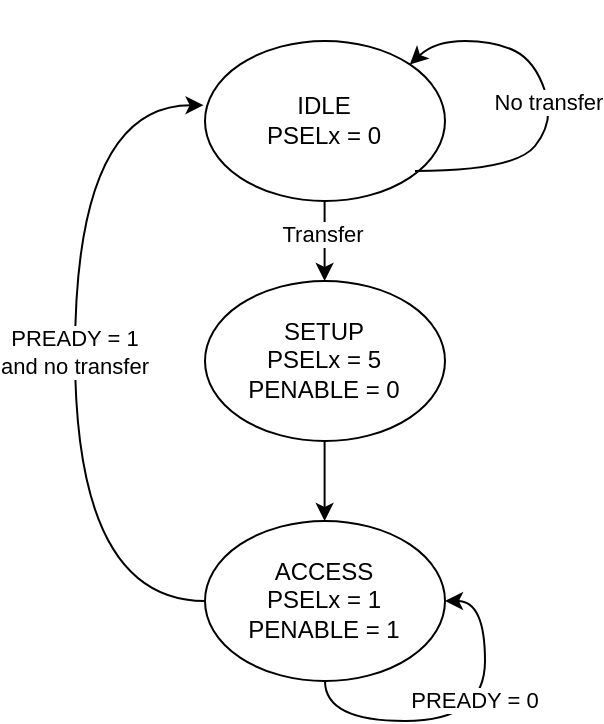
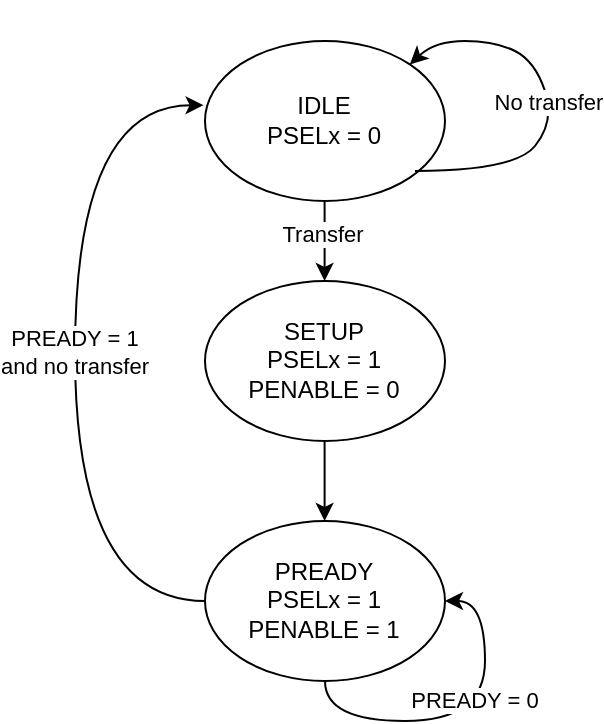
(325, 361) -> (325, 361)
(325, 601) -> (325, 601)
